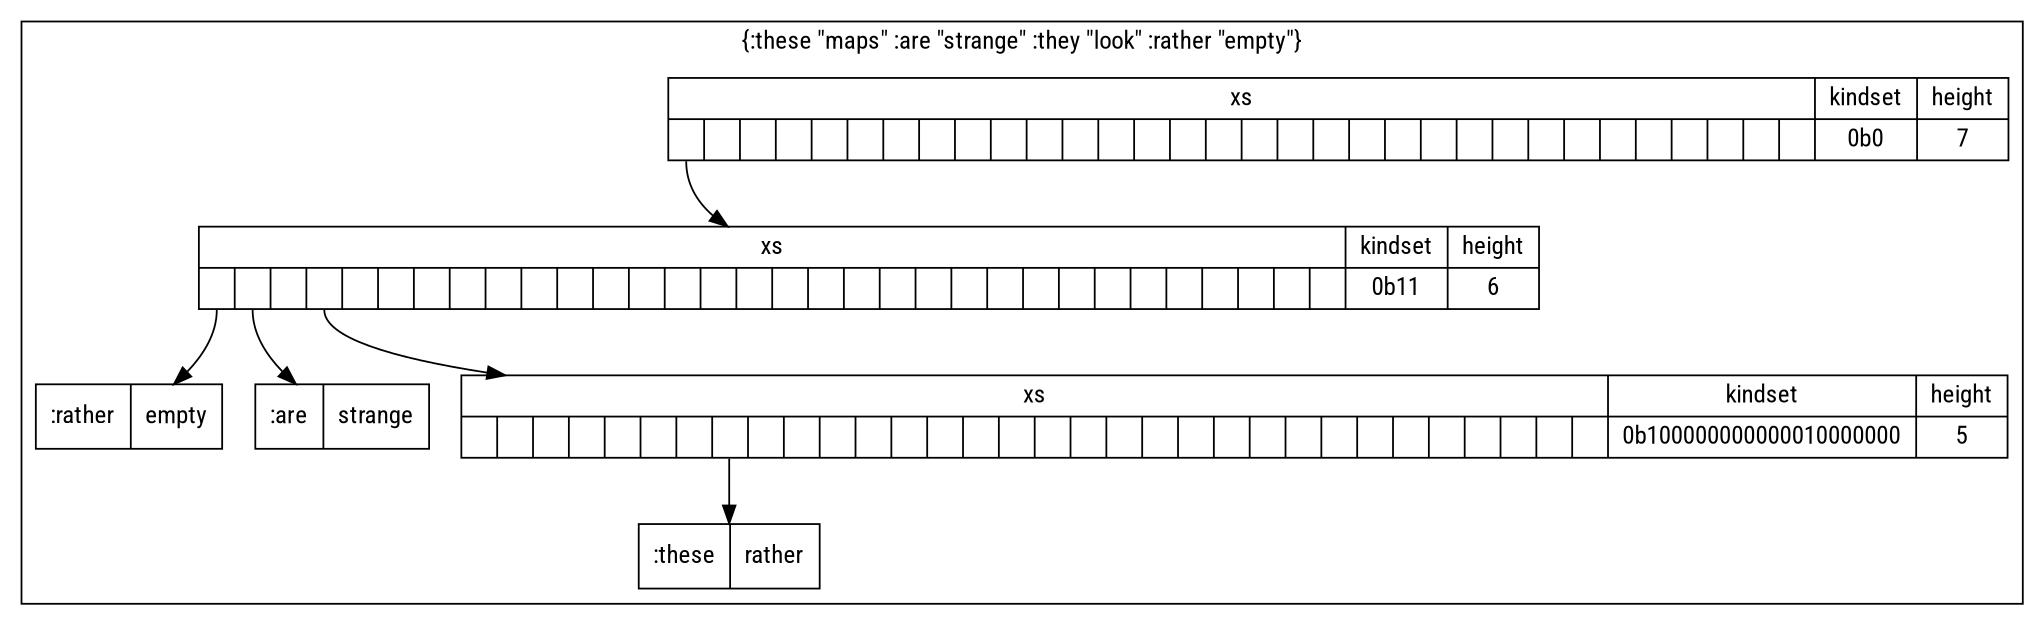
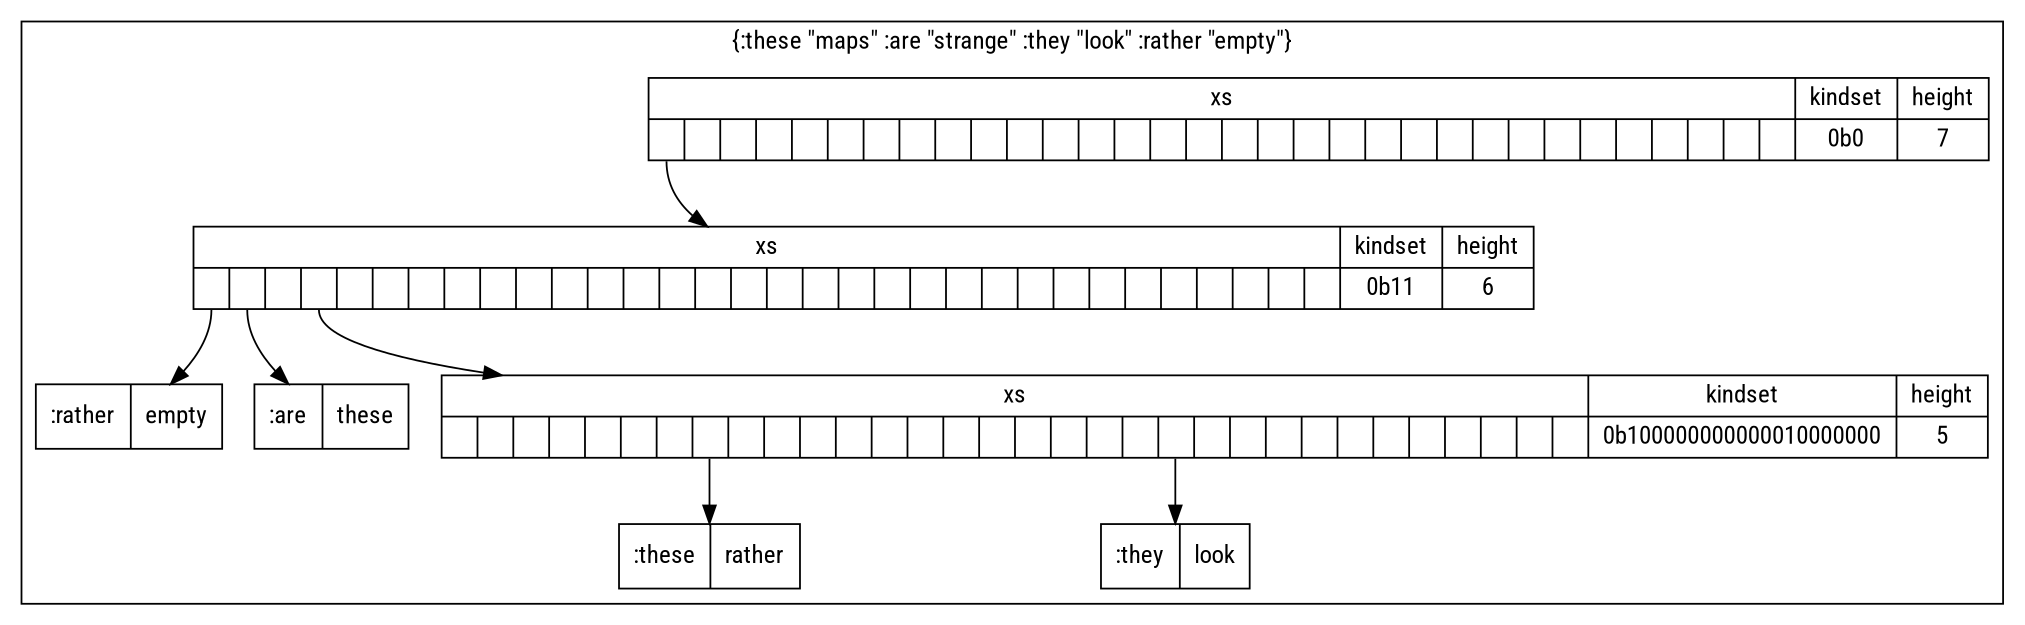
(376, 416) -> (366, 416)
none -> (1175, 556)
